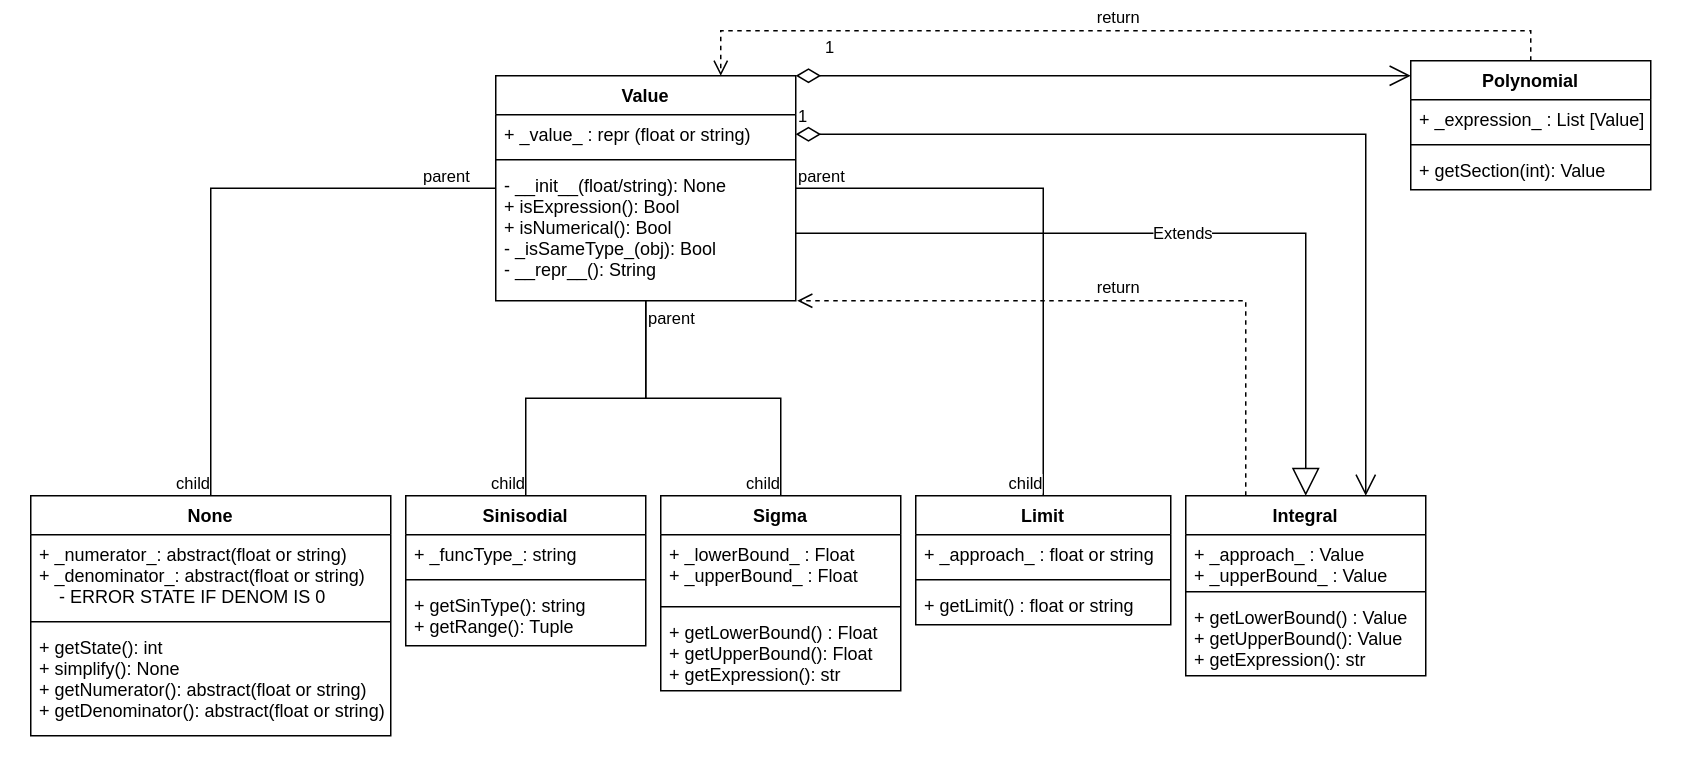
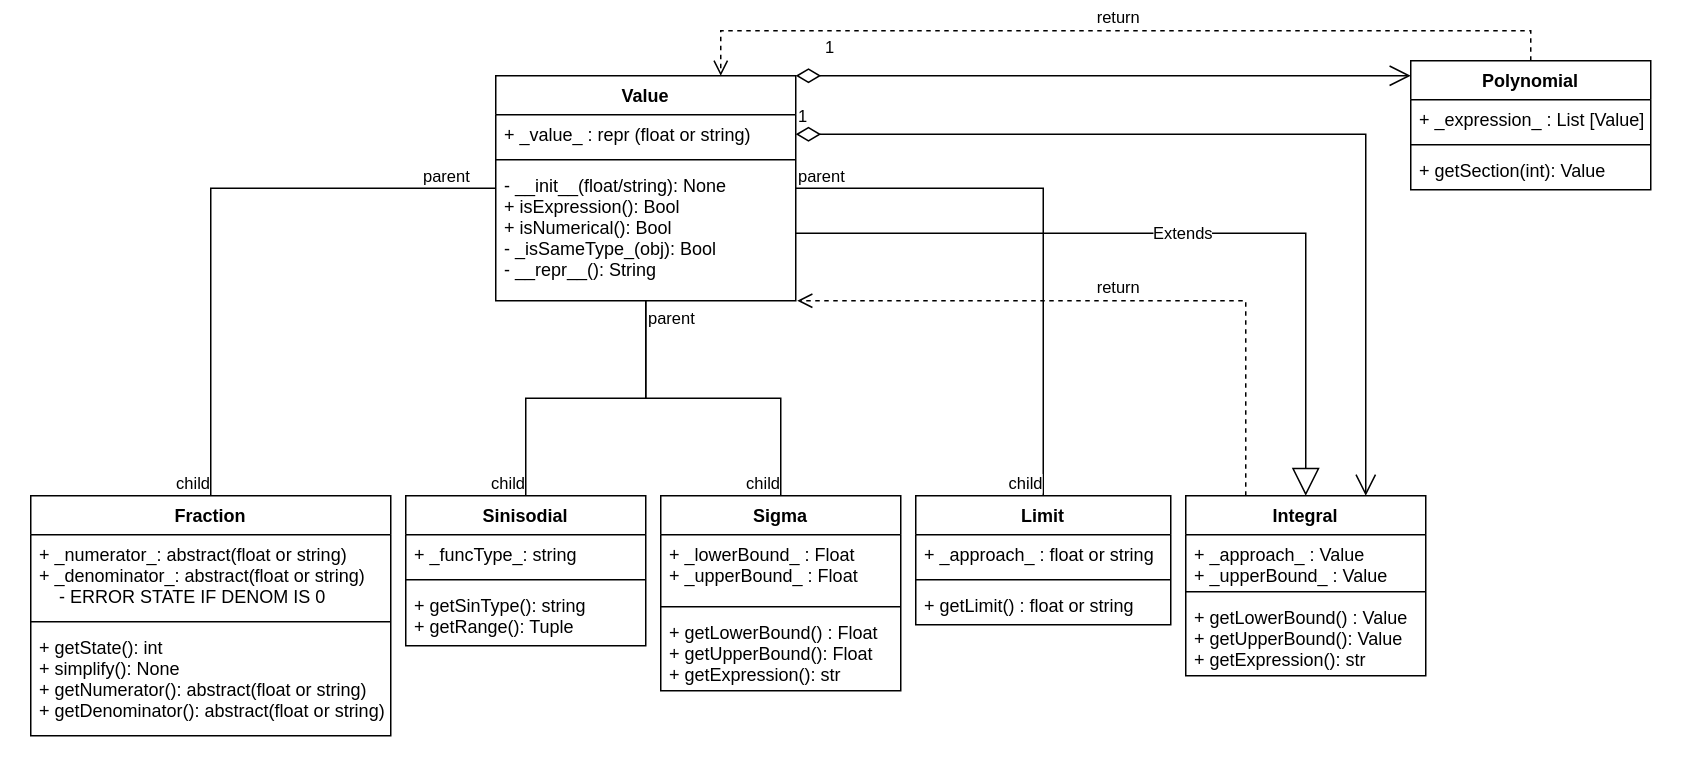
(210, 516) -> (210, 516)
